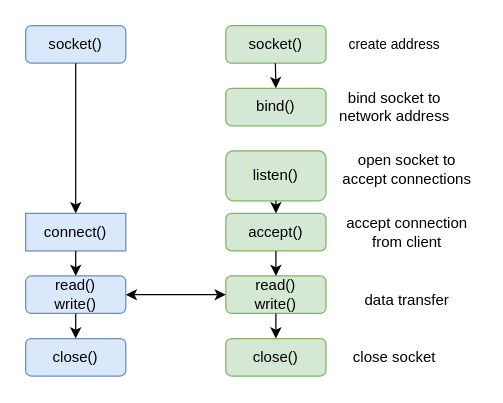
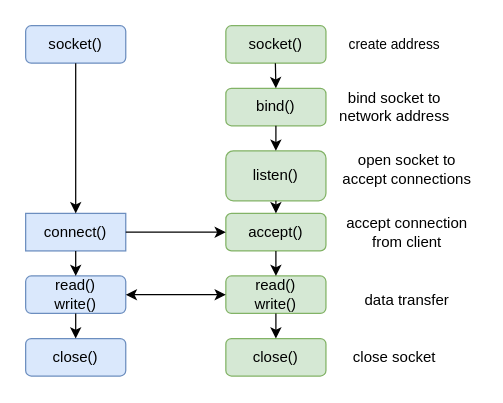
none -> (276, 134)
none -> (172, 232)
